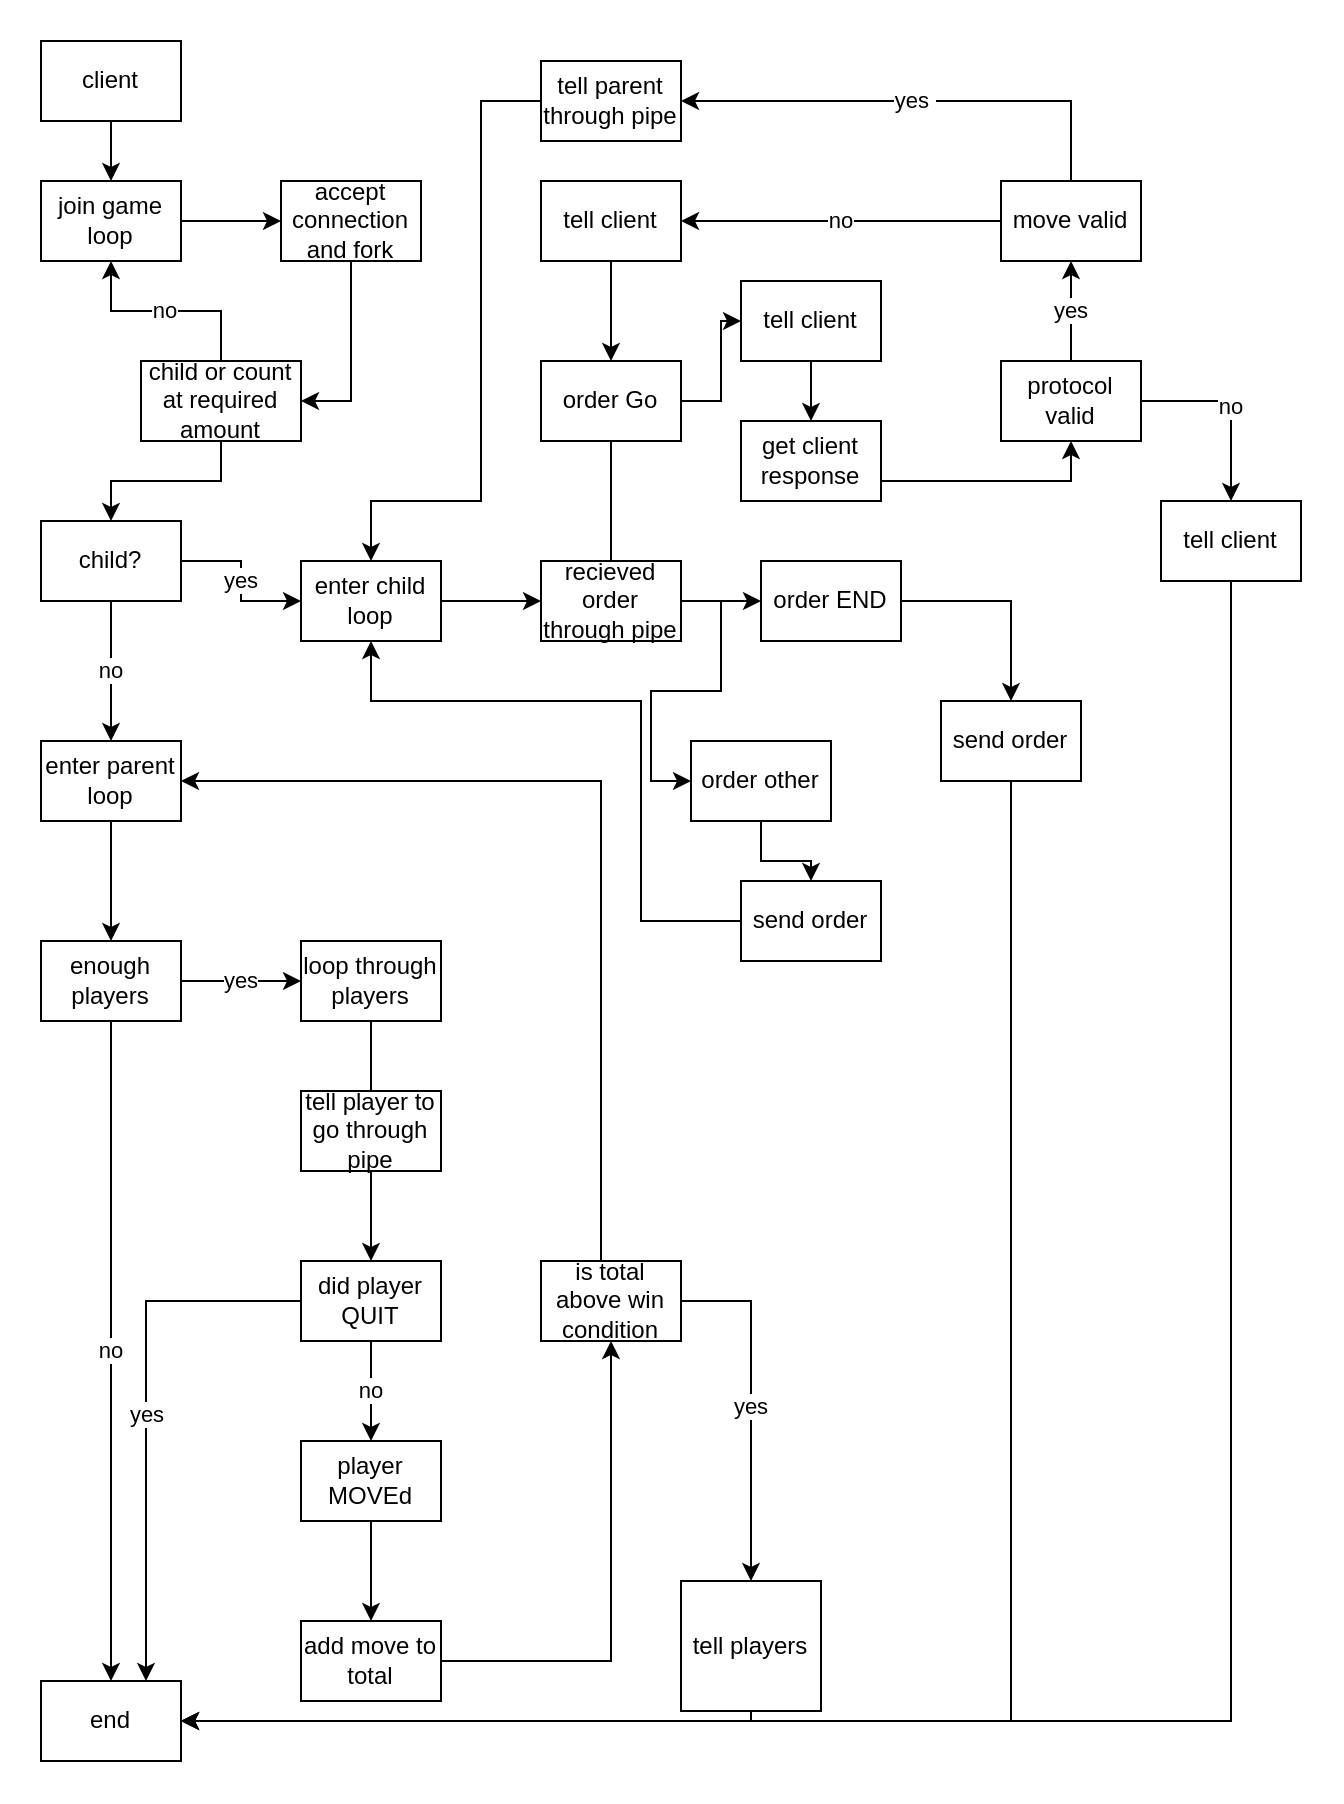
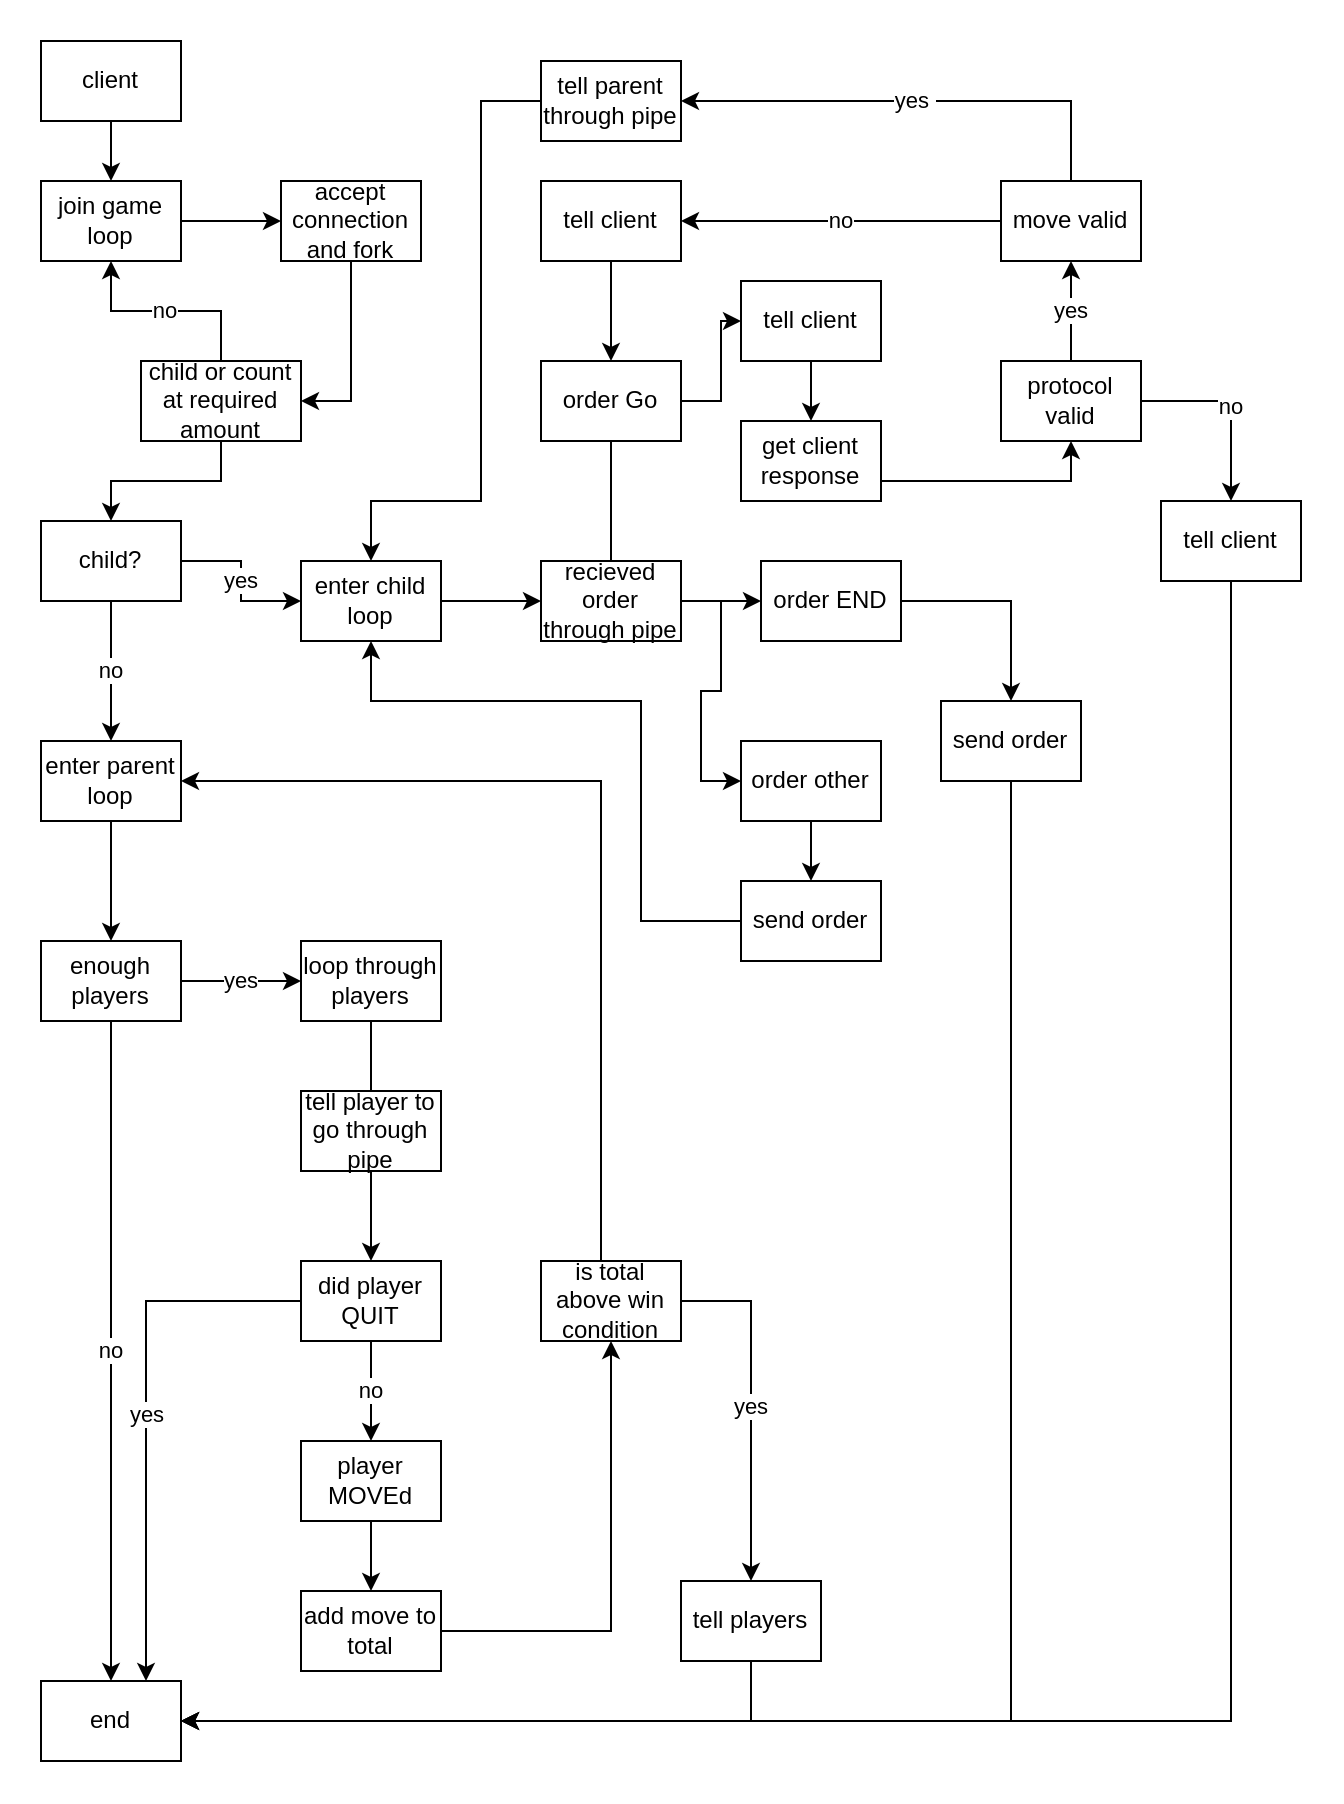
(761, 781) -> (811, 781)
(751, 1646) -> (751, 1621)
(371, 1661) -> (371, 1631)
